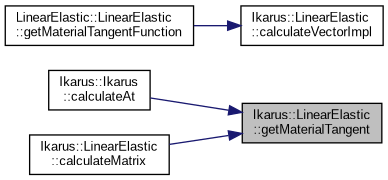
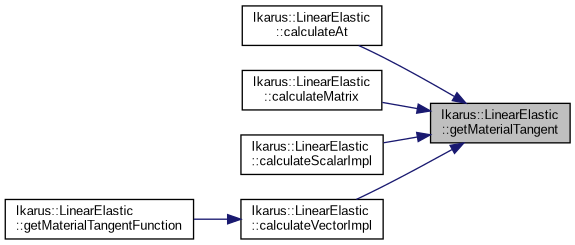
(99, 26) -> (99, 219)
(99, 90) -> (312, 26)
none -> (312, 155)
none -> (405, 175)
